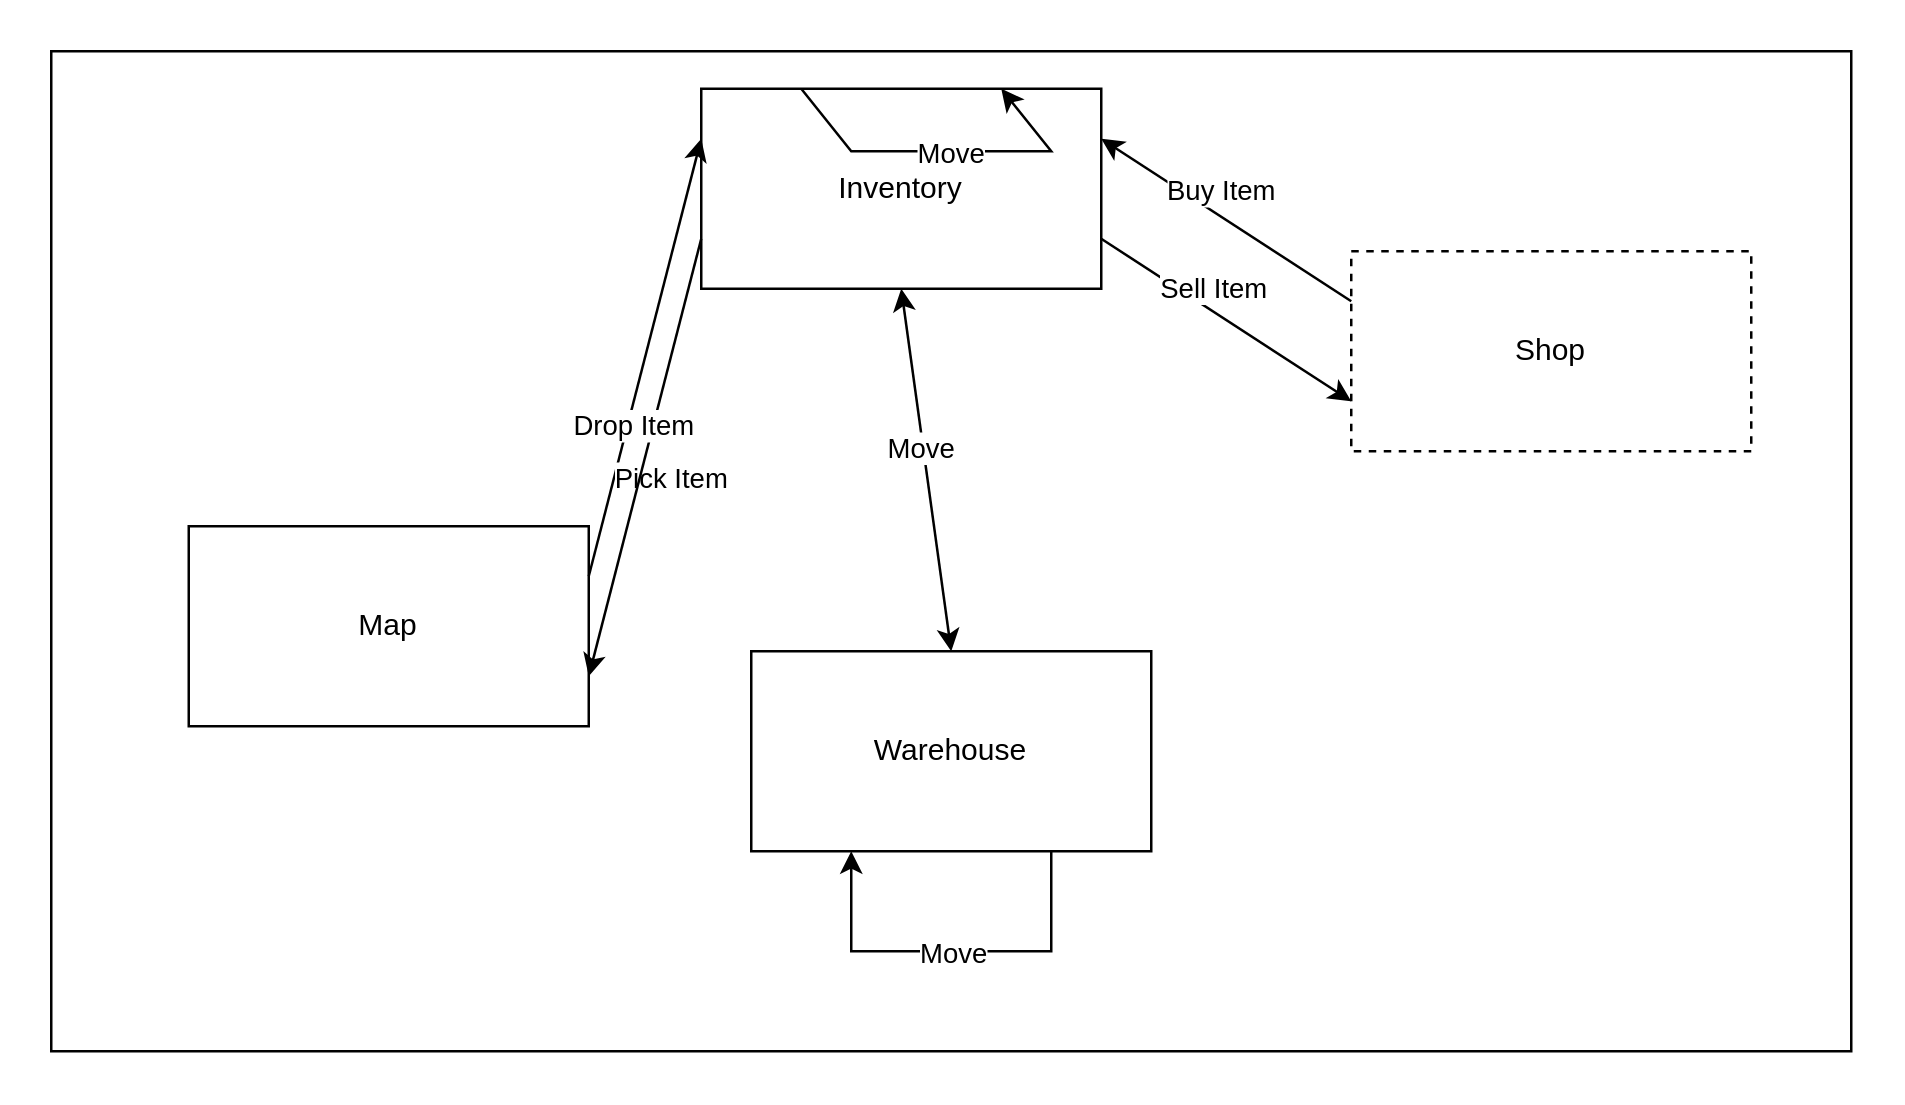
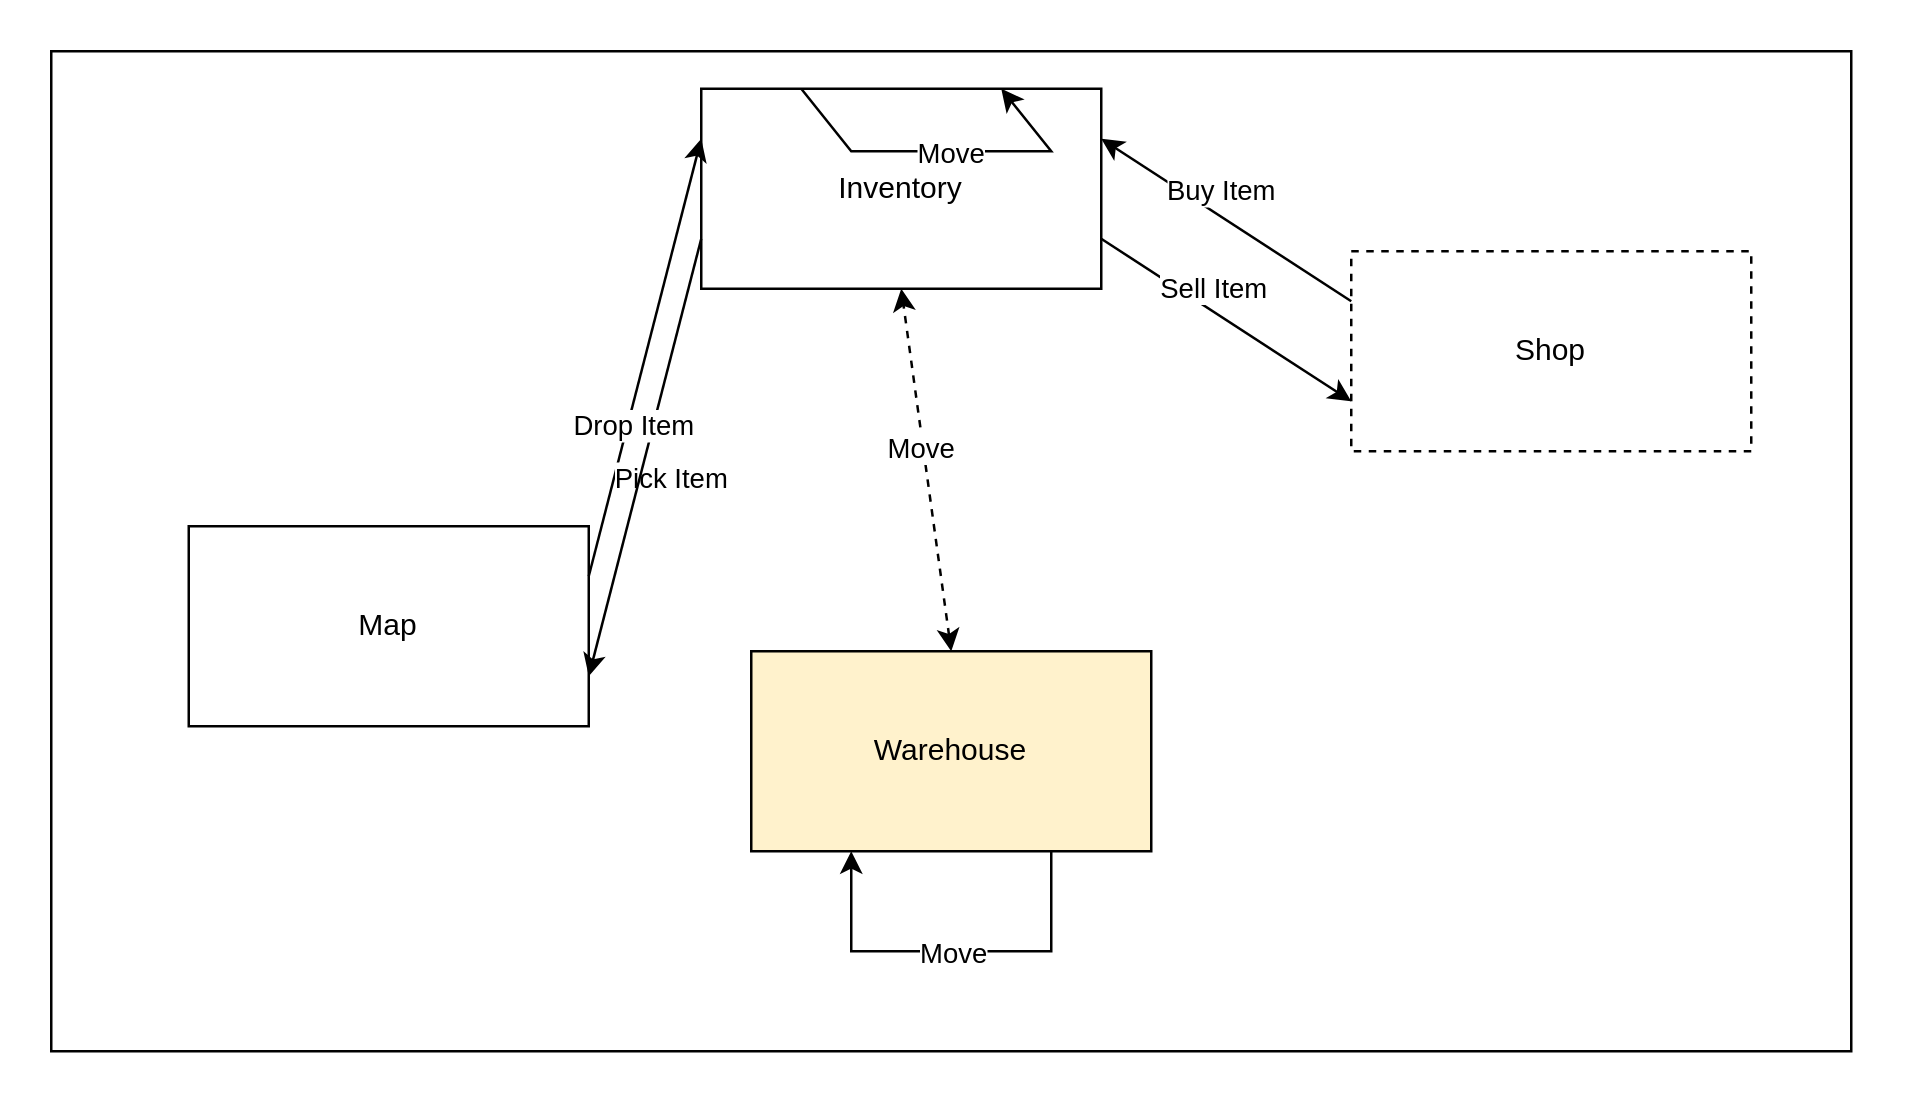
(937, 549) -> (937, 549)
(951, 751) -> (951, 751)
